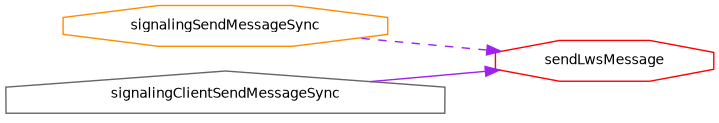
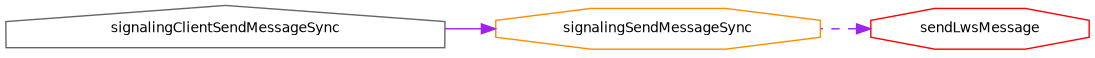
(428, 76) -> (463, 29)
